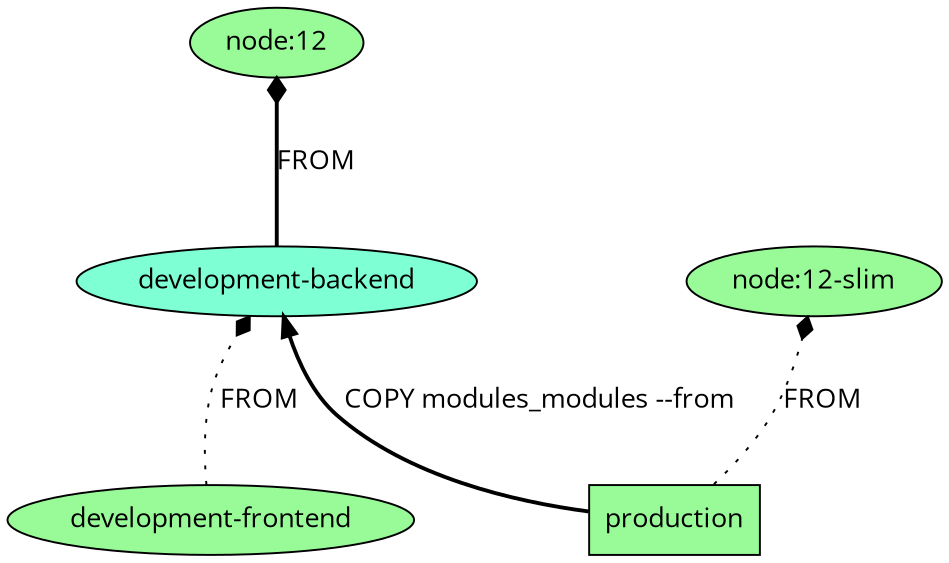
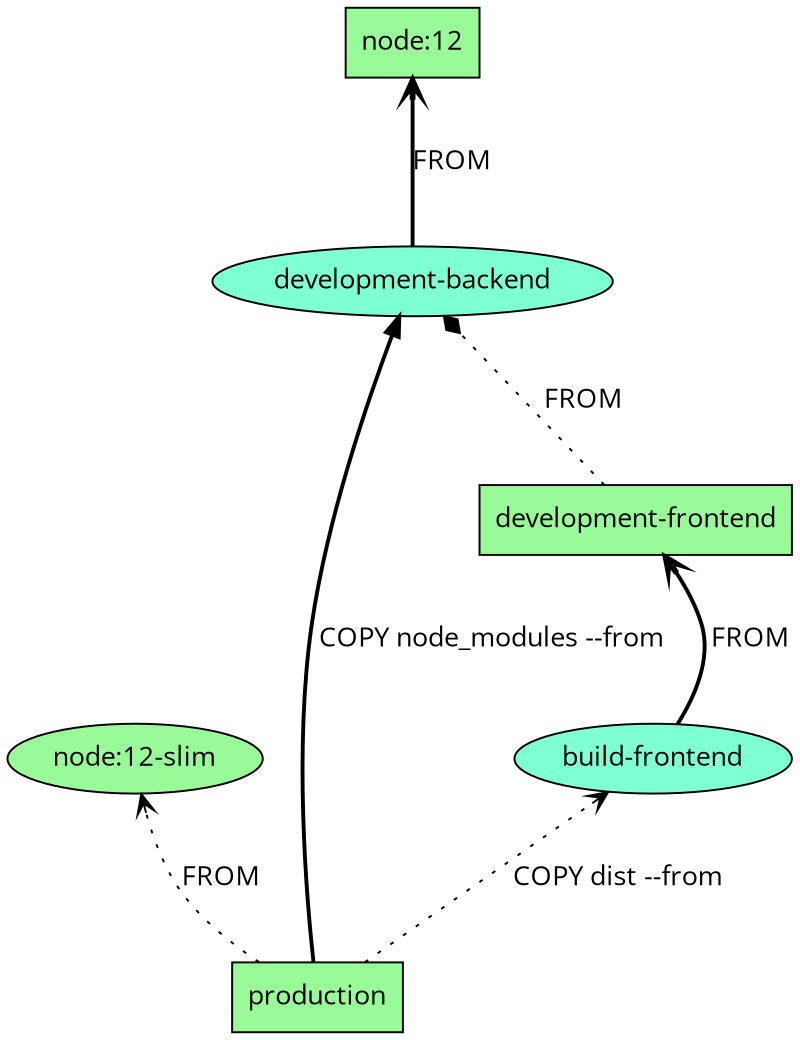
(277, 43) -> (413, 43)
(277, 174) -> (413, 172)
(550, 401) -> (503, 639)
(769, 419) -> (187, 899)
(211, 520) -> (636, 520)
none -> (653, 759)
